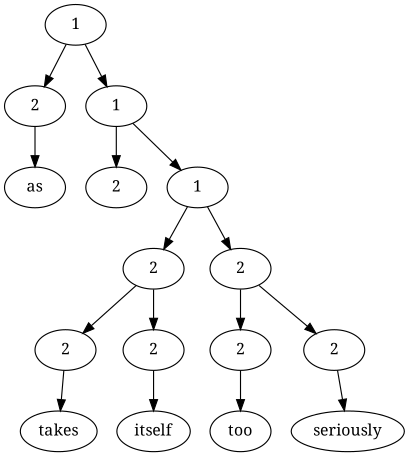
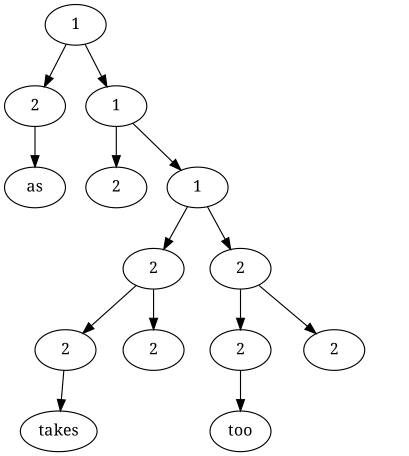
(154, 431) -> none
(348, 431) -> none
